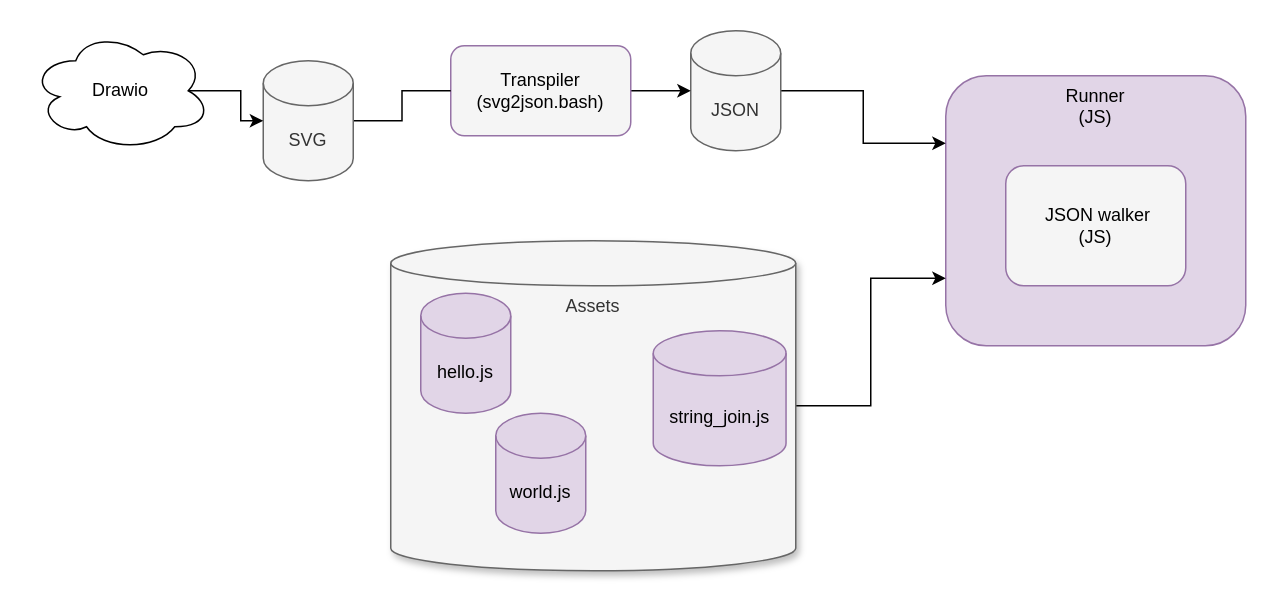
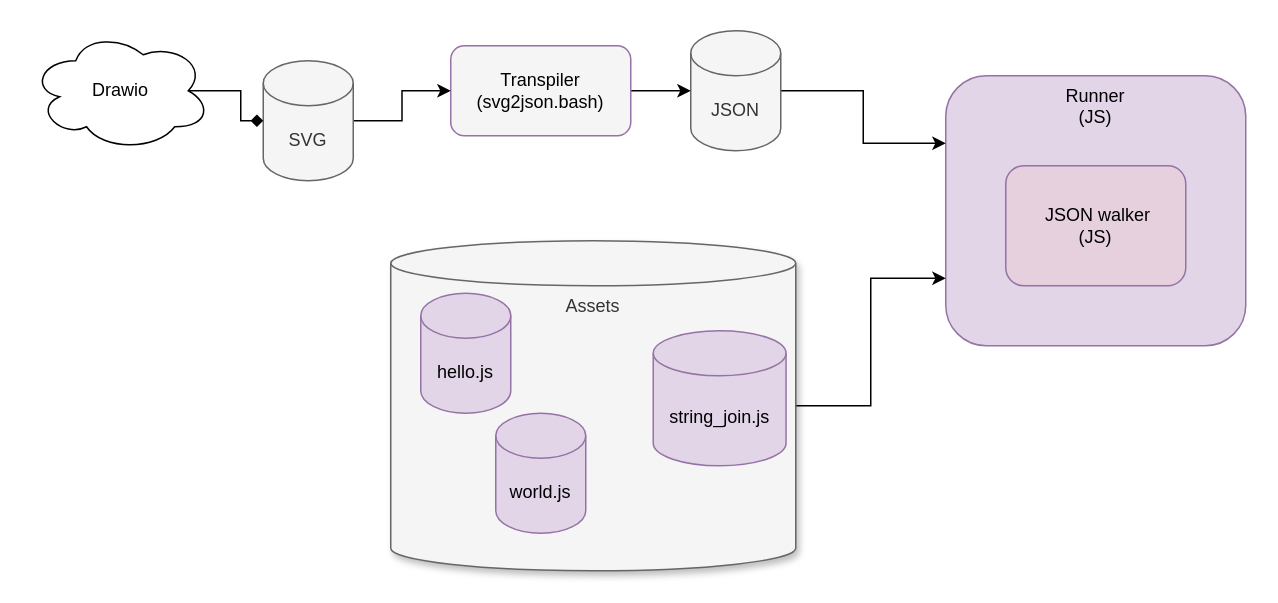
(443, 91) -> (439, 91)
(252, 121) -> (251, 121)
(1096, 226) -> (1096, 226)
